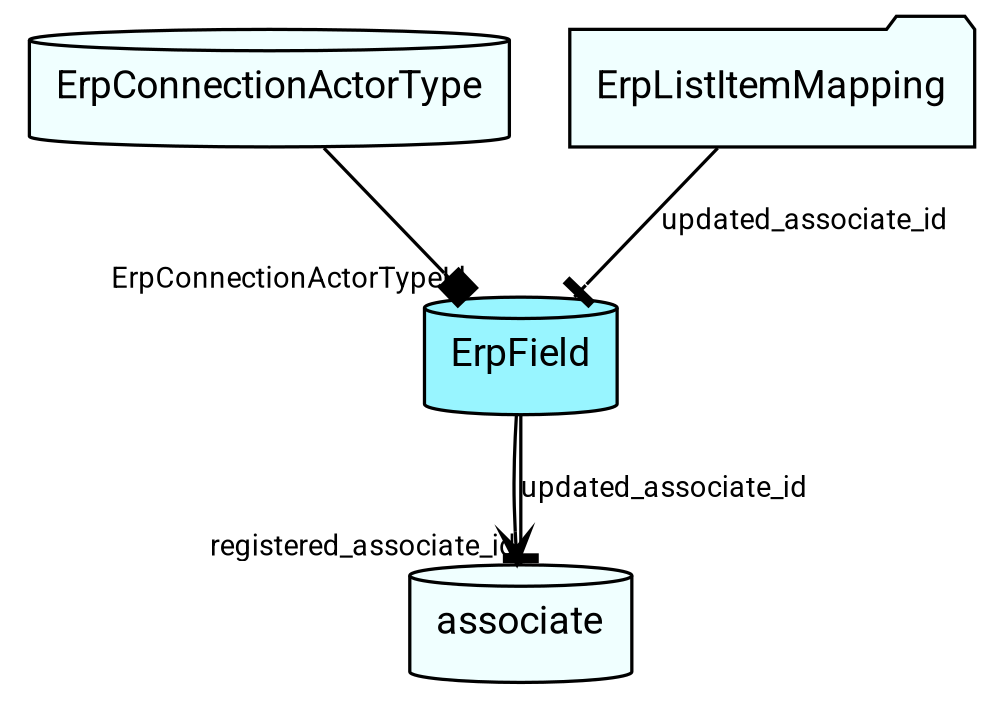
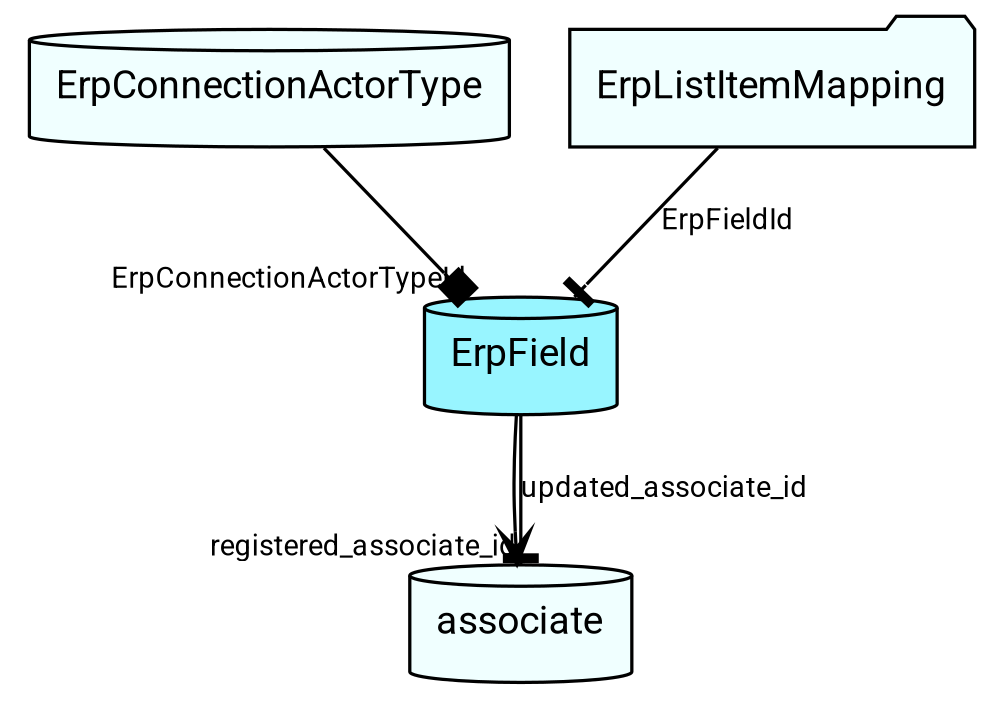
(805, 222) -> (728, 222)
